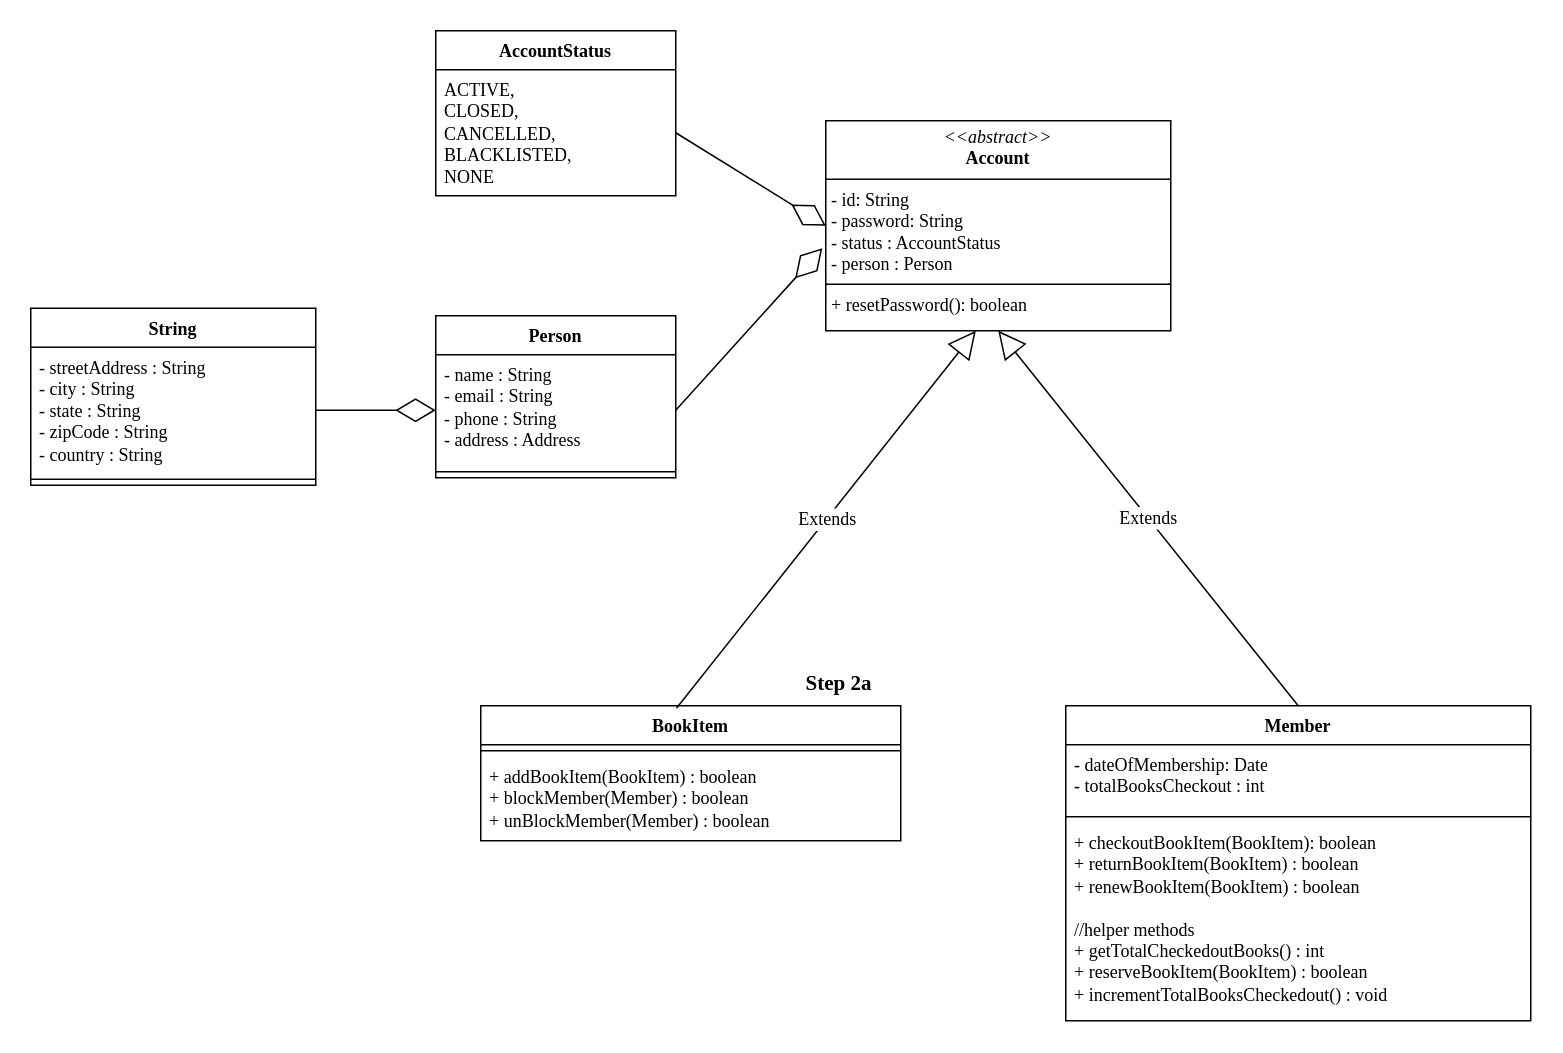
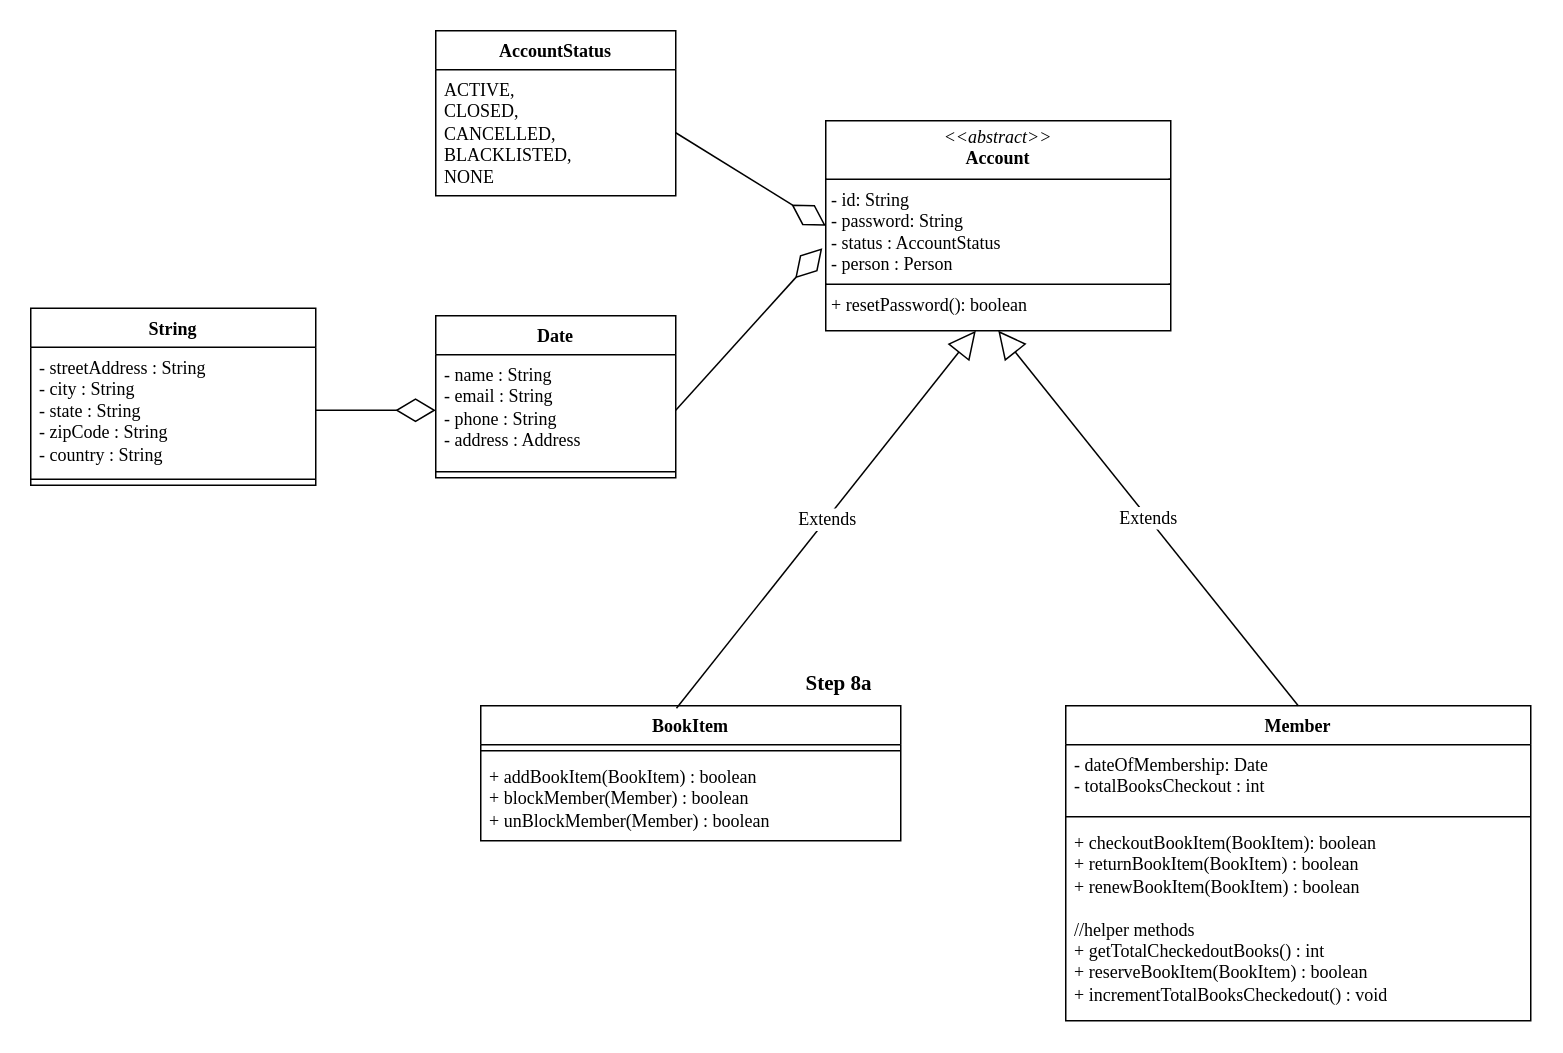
(556, 337) -> (556, 337)
(839, 684) -> (839, 684)
